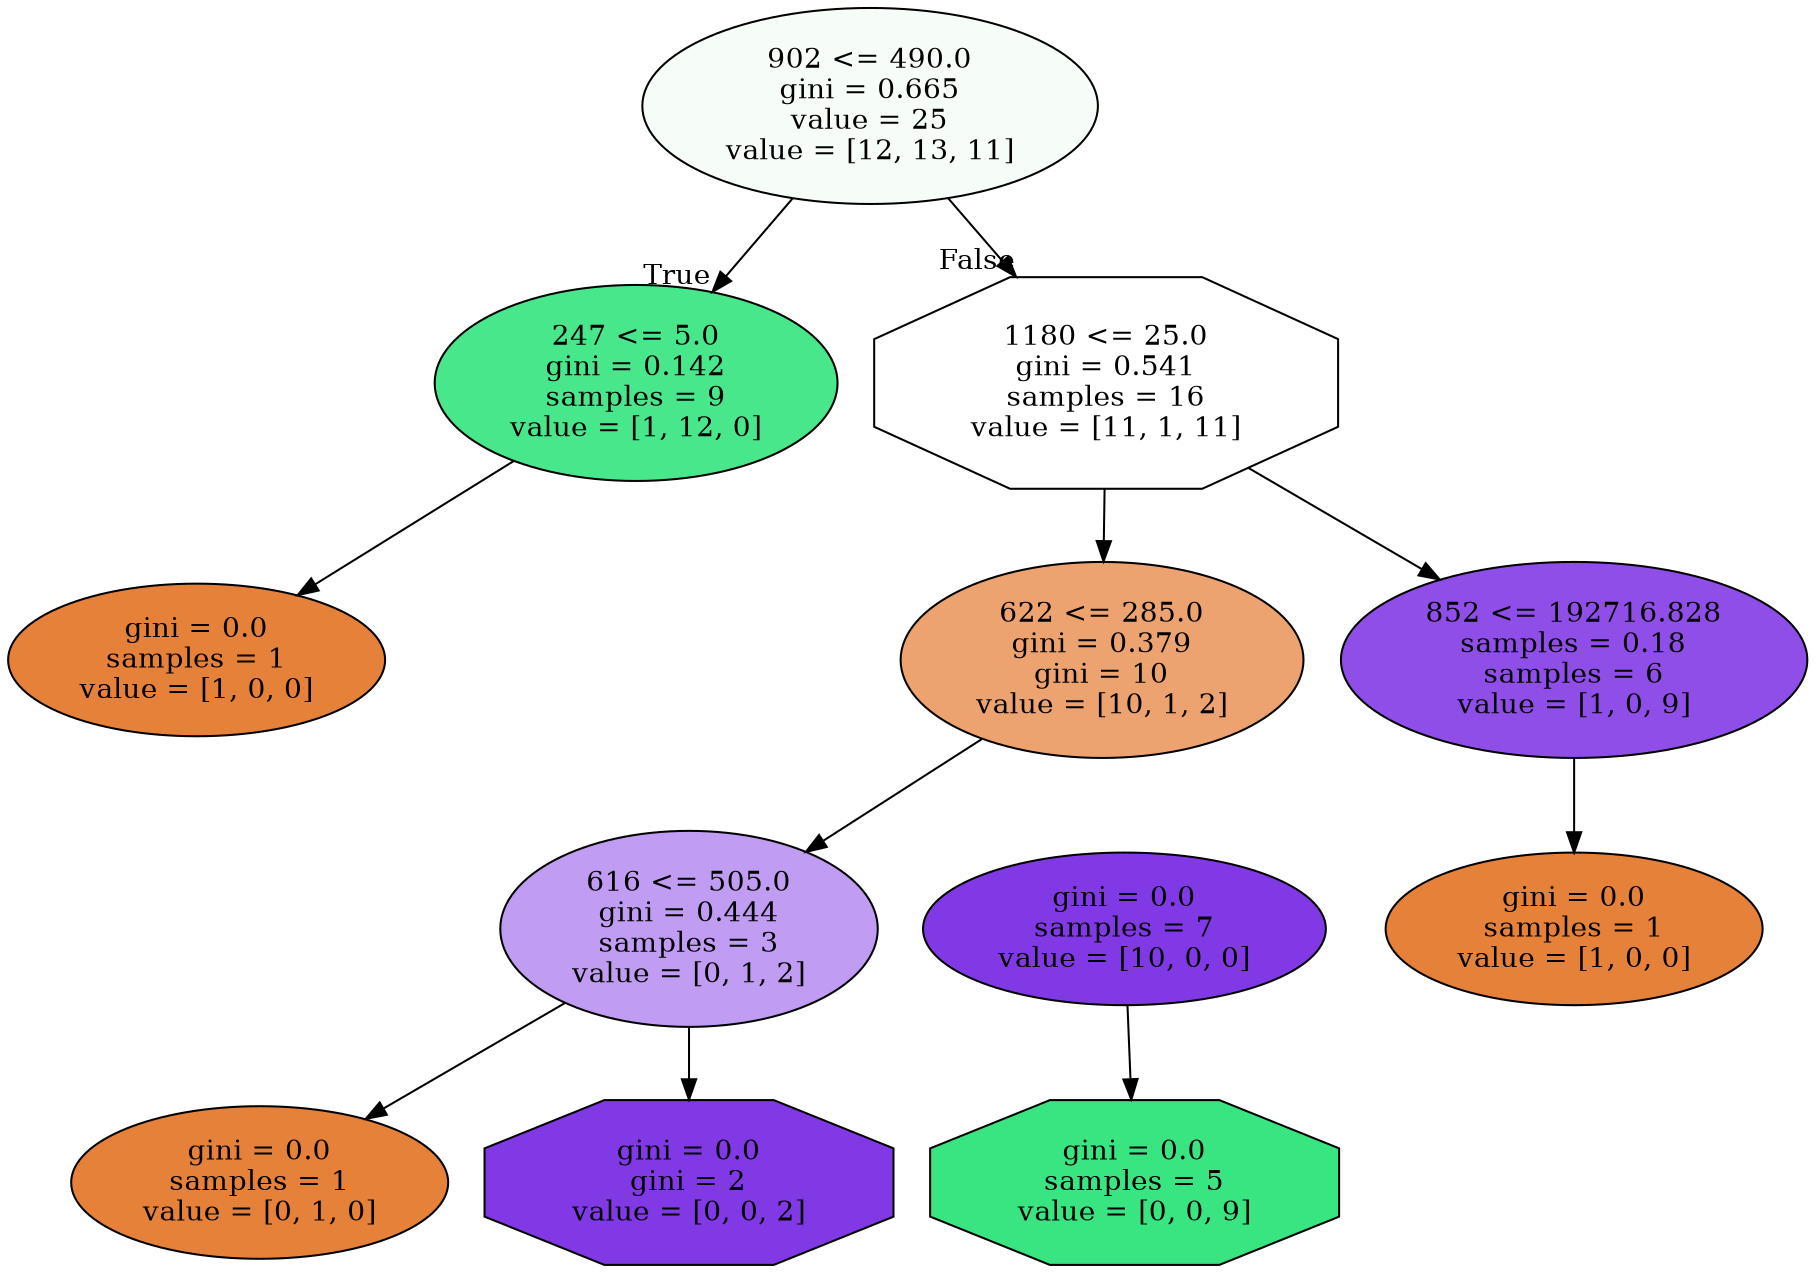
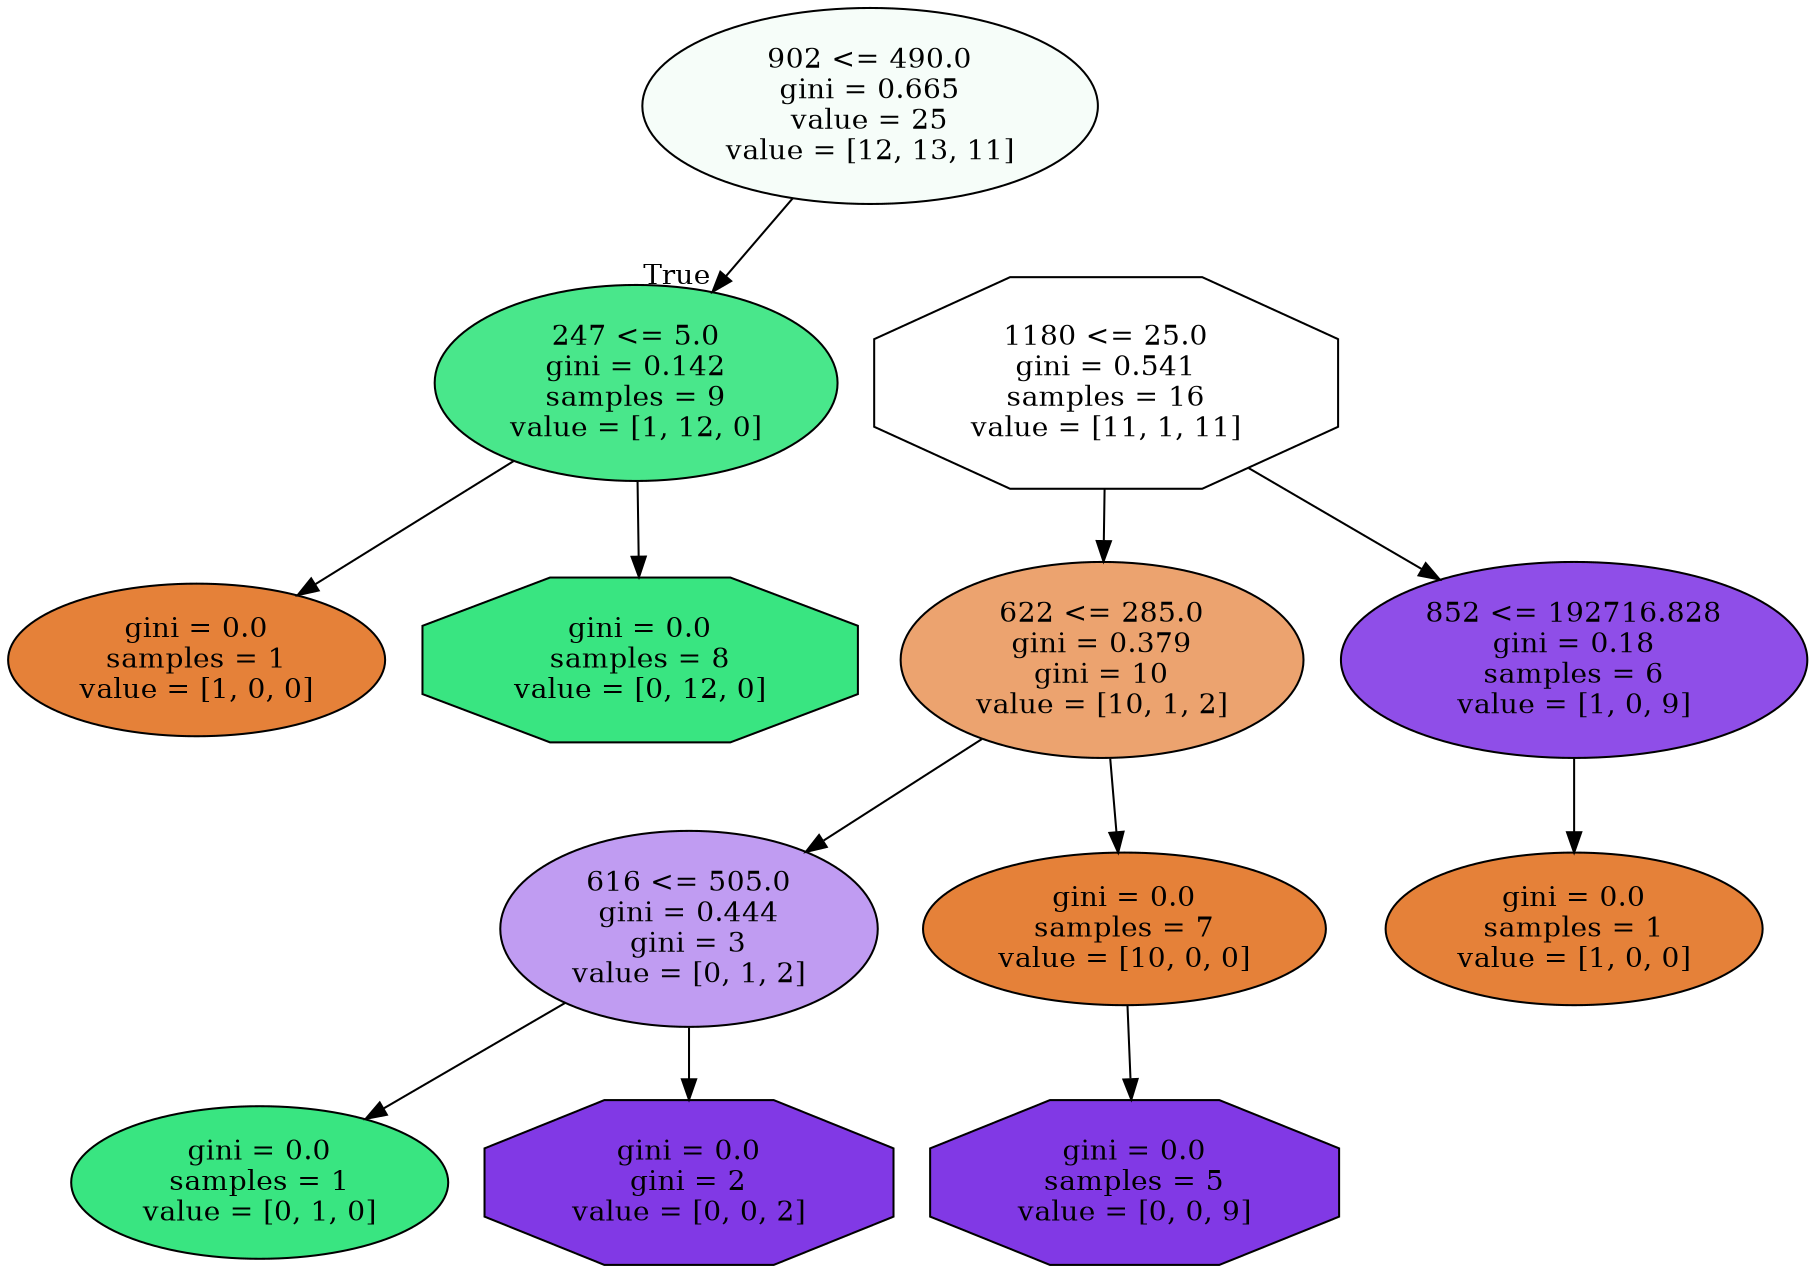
(975, 229) -> none
none -> (640, 660)
(1574, 660) -> (1574, 660)
none -> (1113, 795)
(689, 929) -> (689, 929)
(1124, 929) -> (1124, 929)
(260, 1182) -> (260, 1182)
(1135, 1182) -> (1135, 1182)
